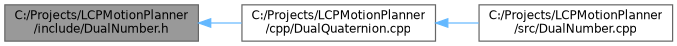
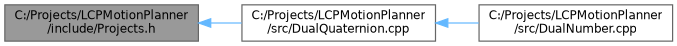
(102, 23) -> (102, 23)
(339, 23) -> (339, 23)
